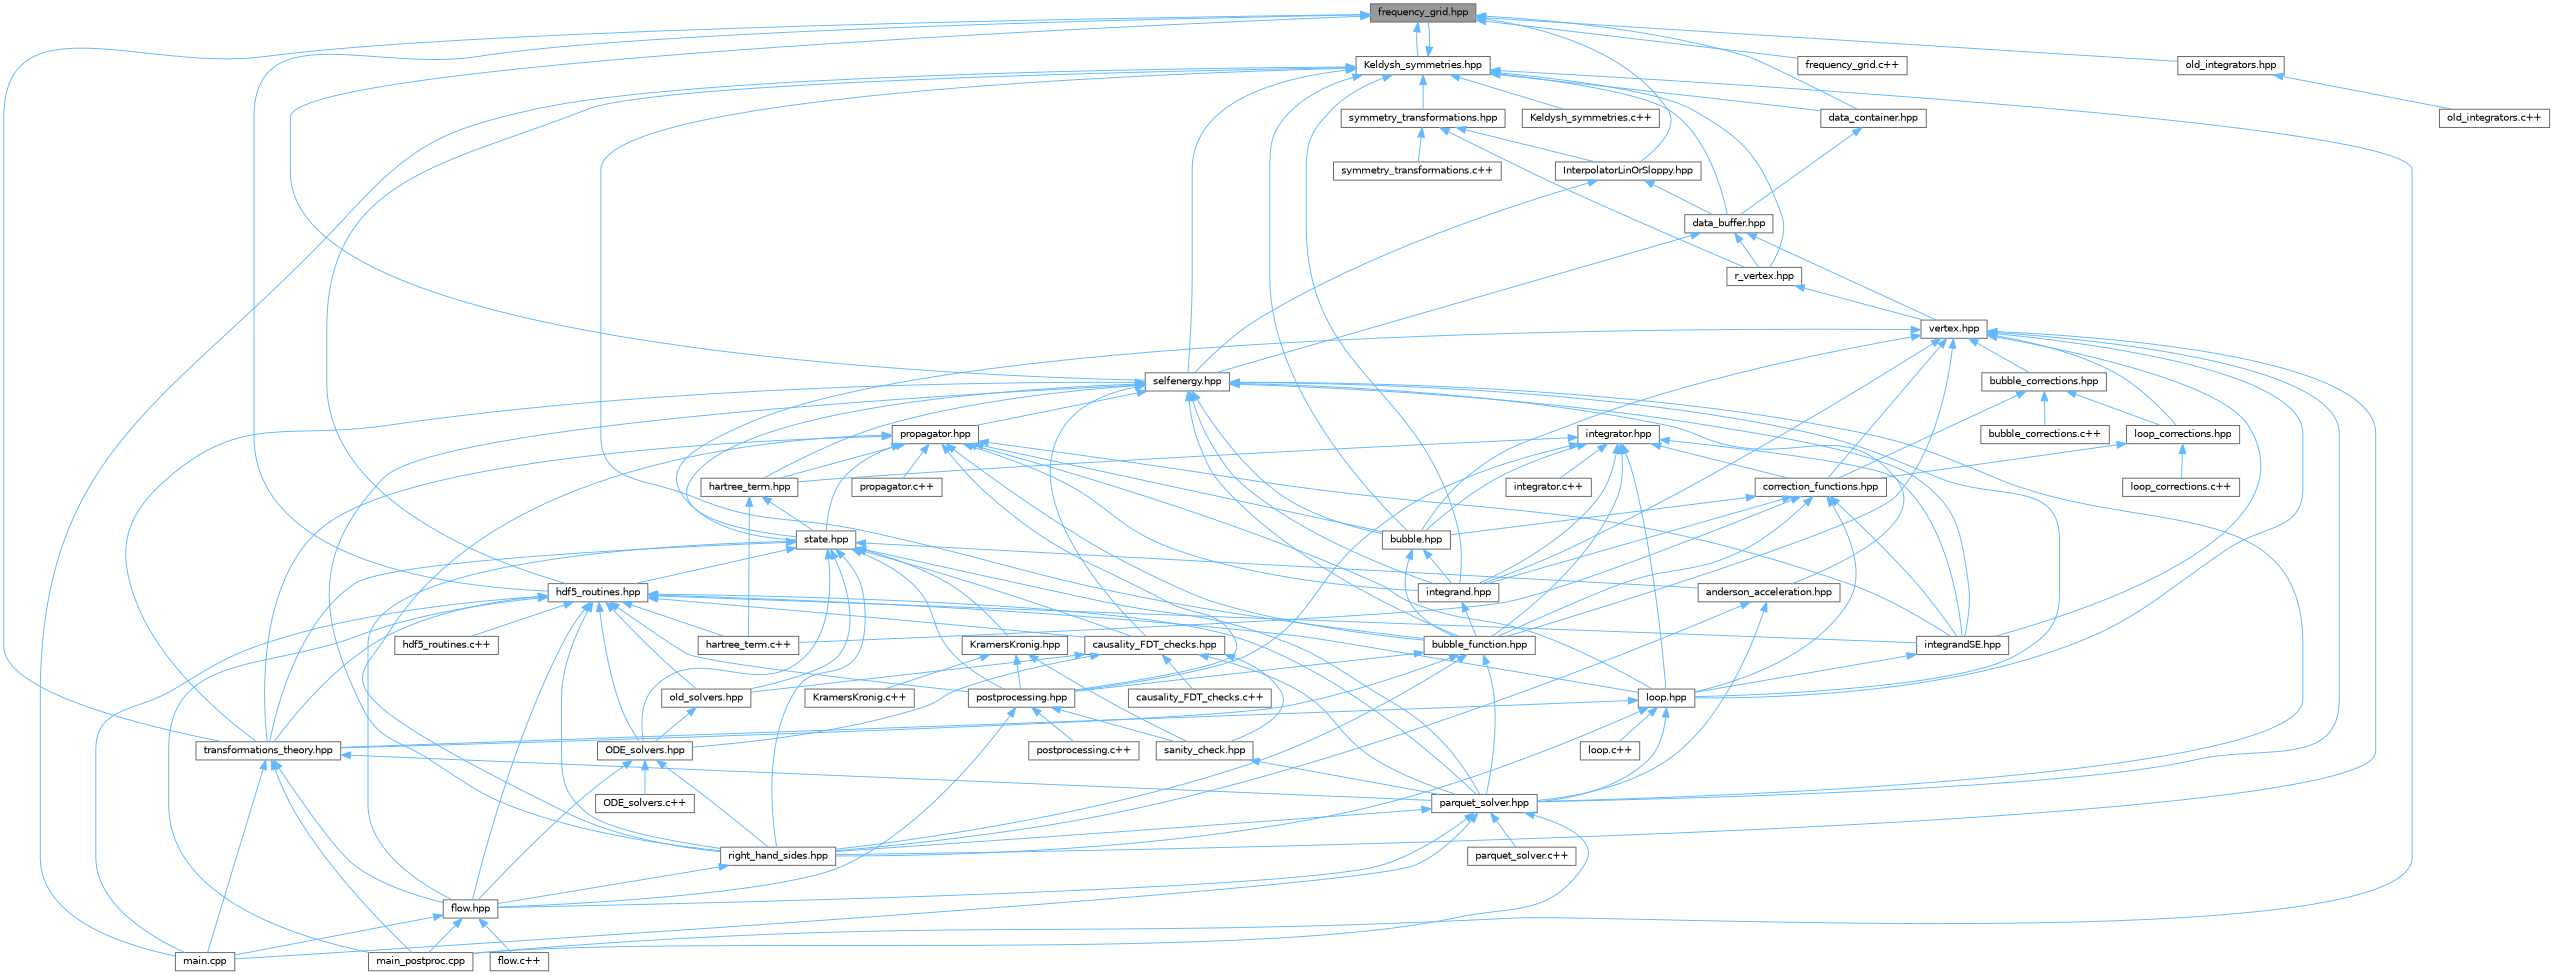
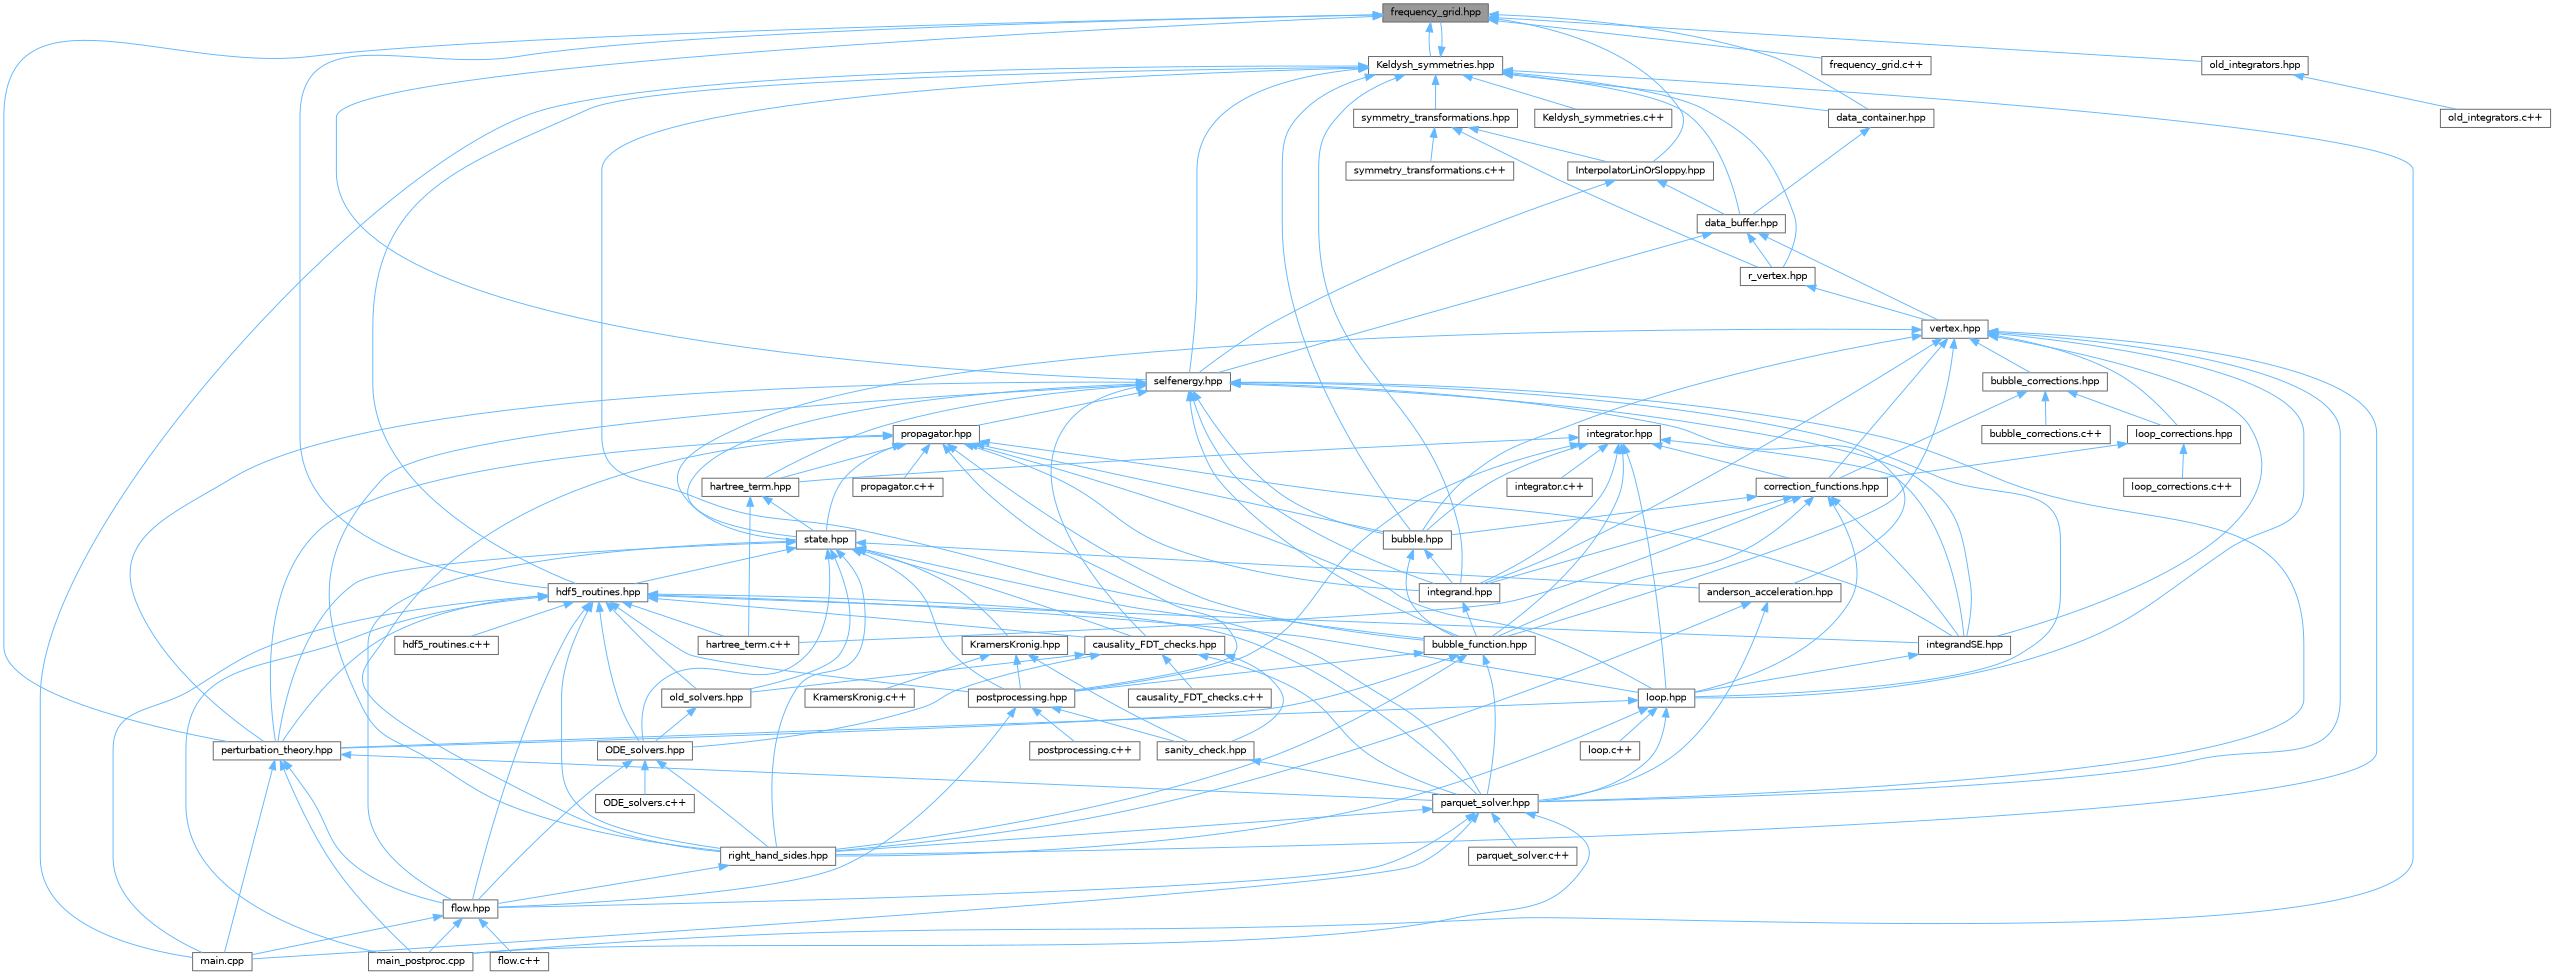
(268, 751) -> (277, 751)
